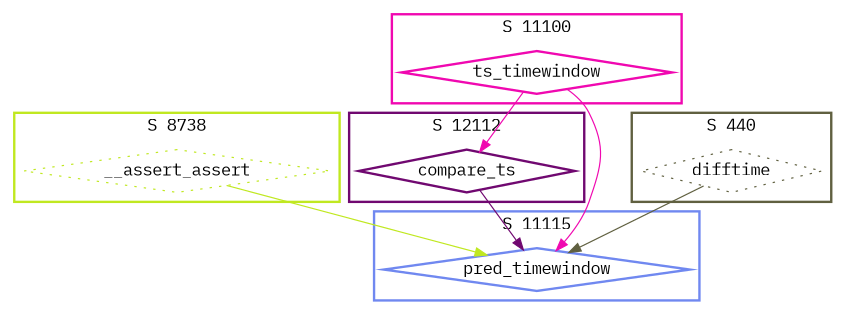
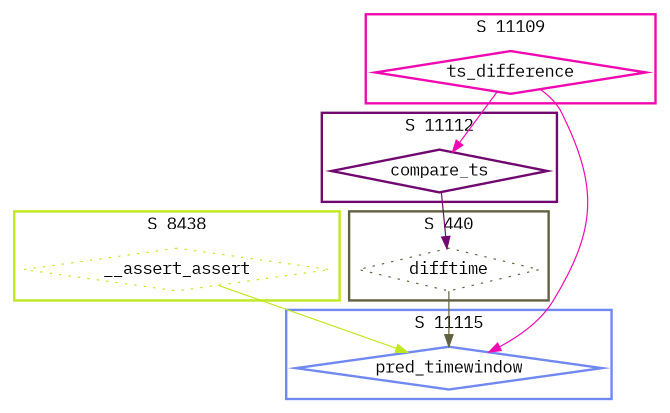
(537, 28) -> (511, 28)
(537, 72) -> (511, 72)
(177, 126) -> (177, 225)
(467, 126) -> (439, 126)
(501, 219) -> (444, 219)
